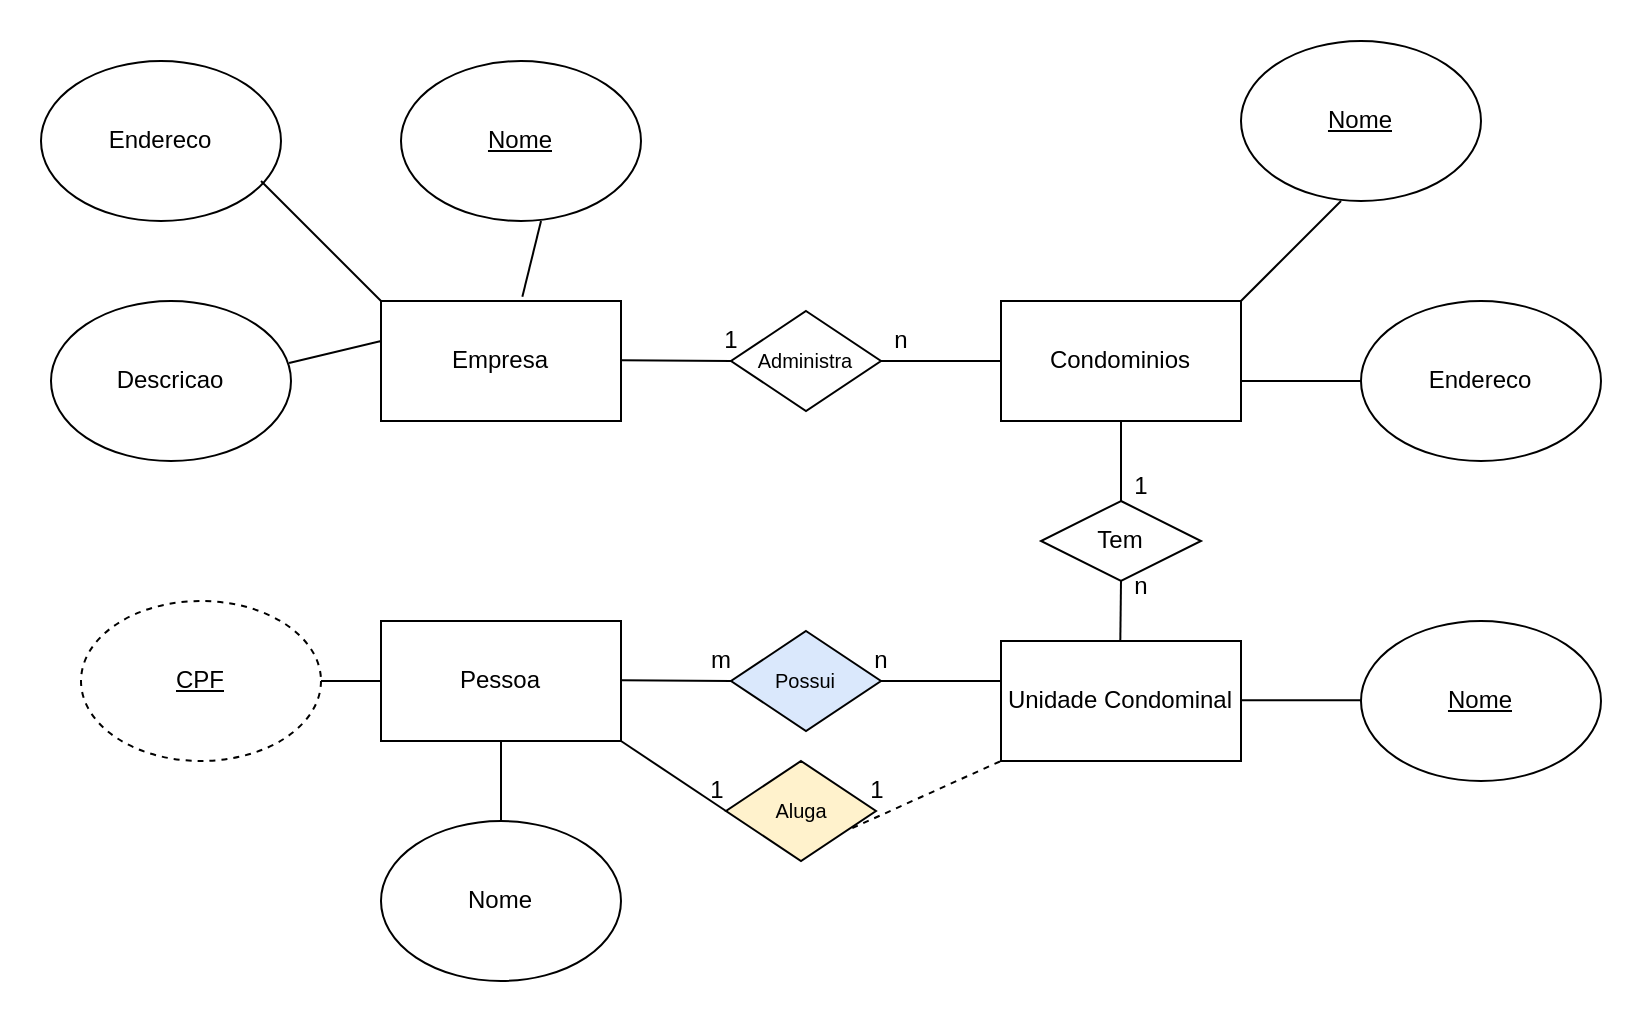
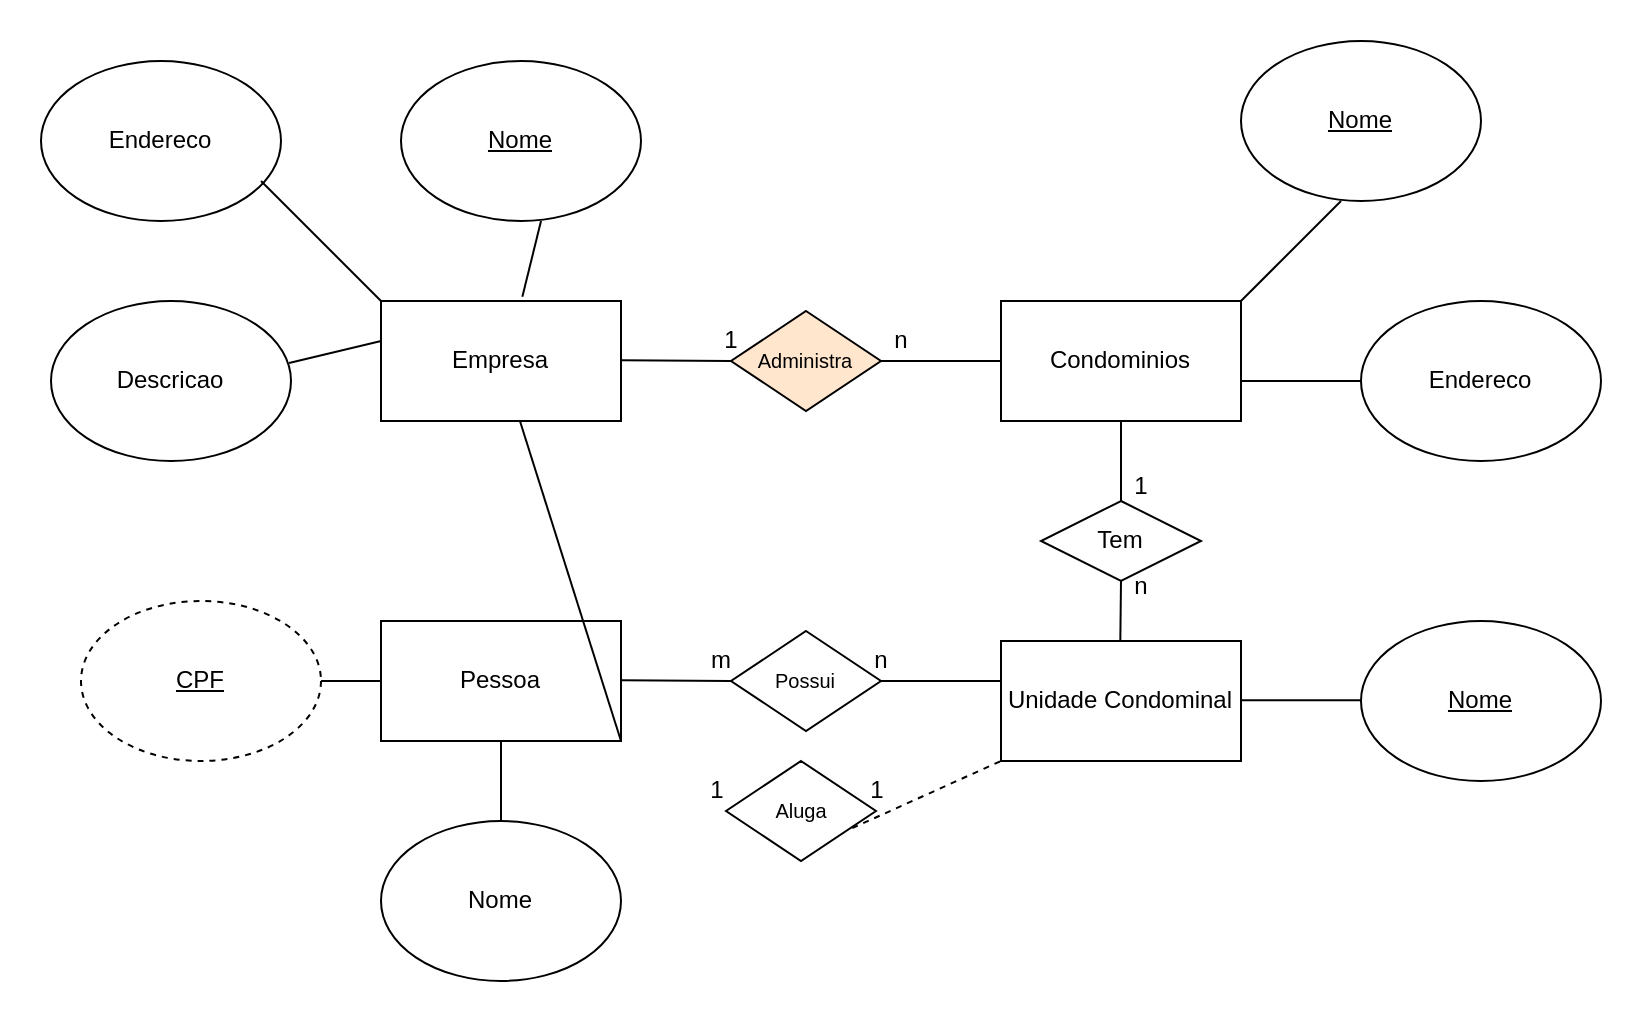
(806, 361) -> (806, 361)
(806, 681) -> (806, 681)
(674, 776) -> (571, 581)
(801, 811) -> (801, 811)
